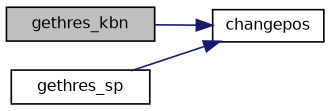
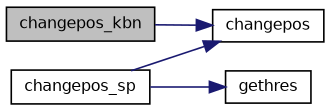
(81, 24) -> (81, 24)
(81, 87) -> (81, 87)
none -> (268, 87)
